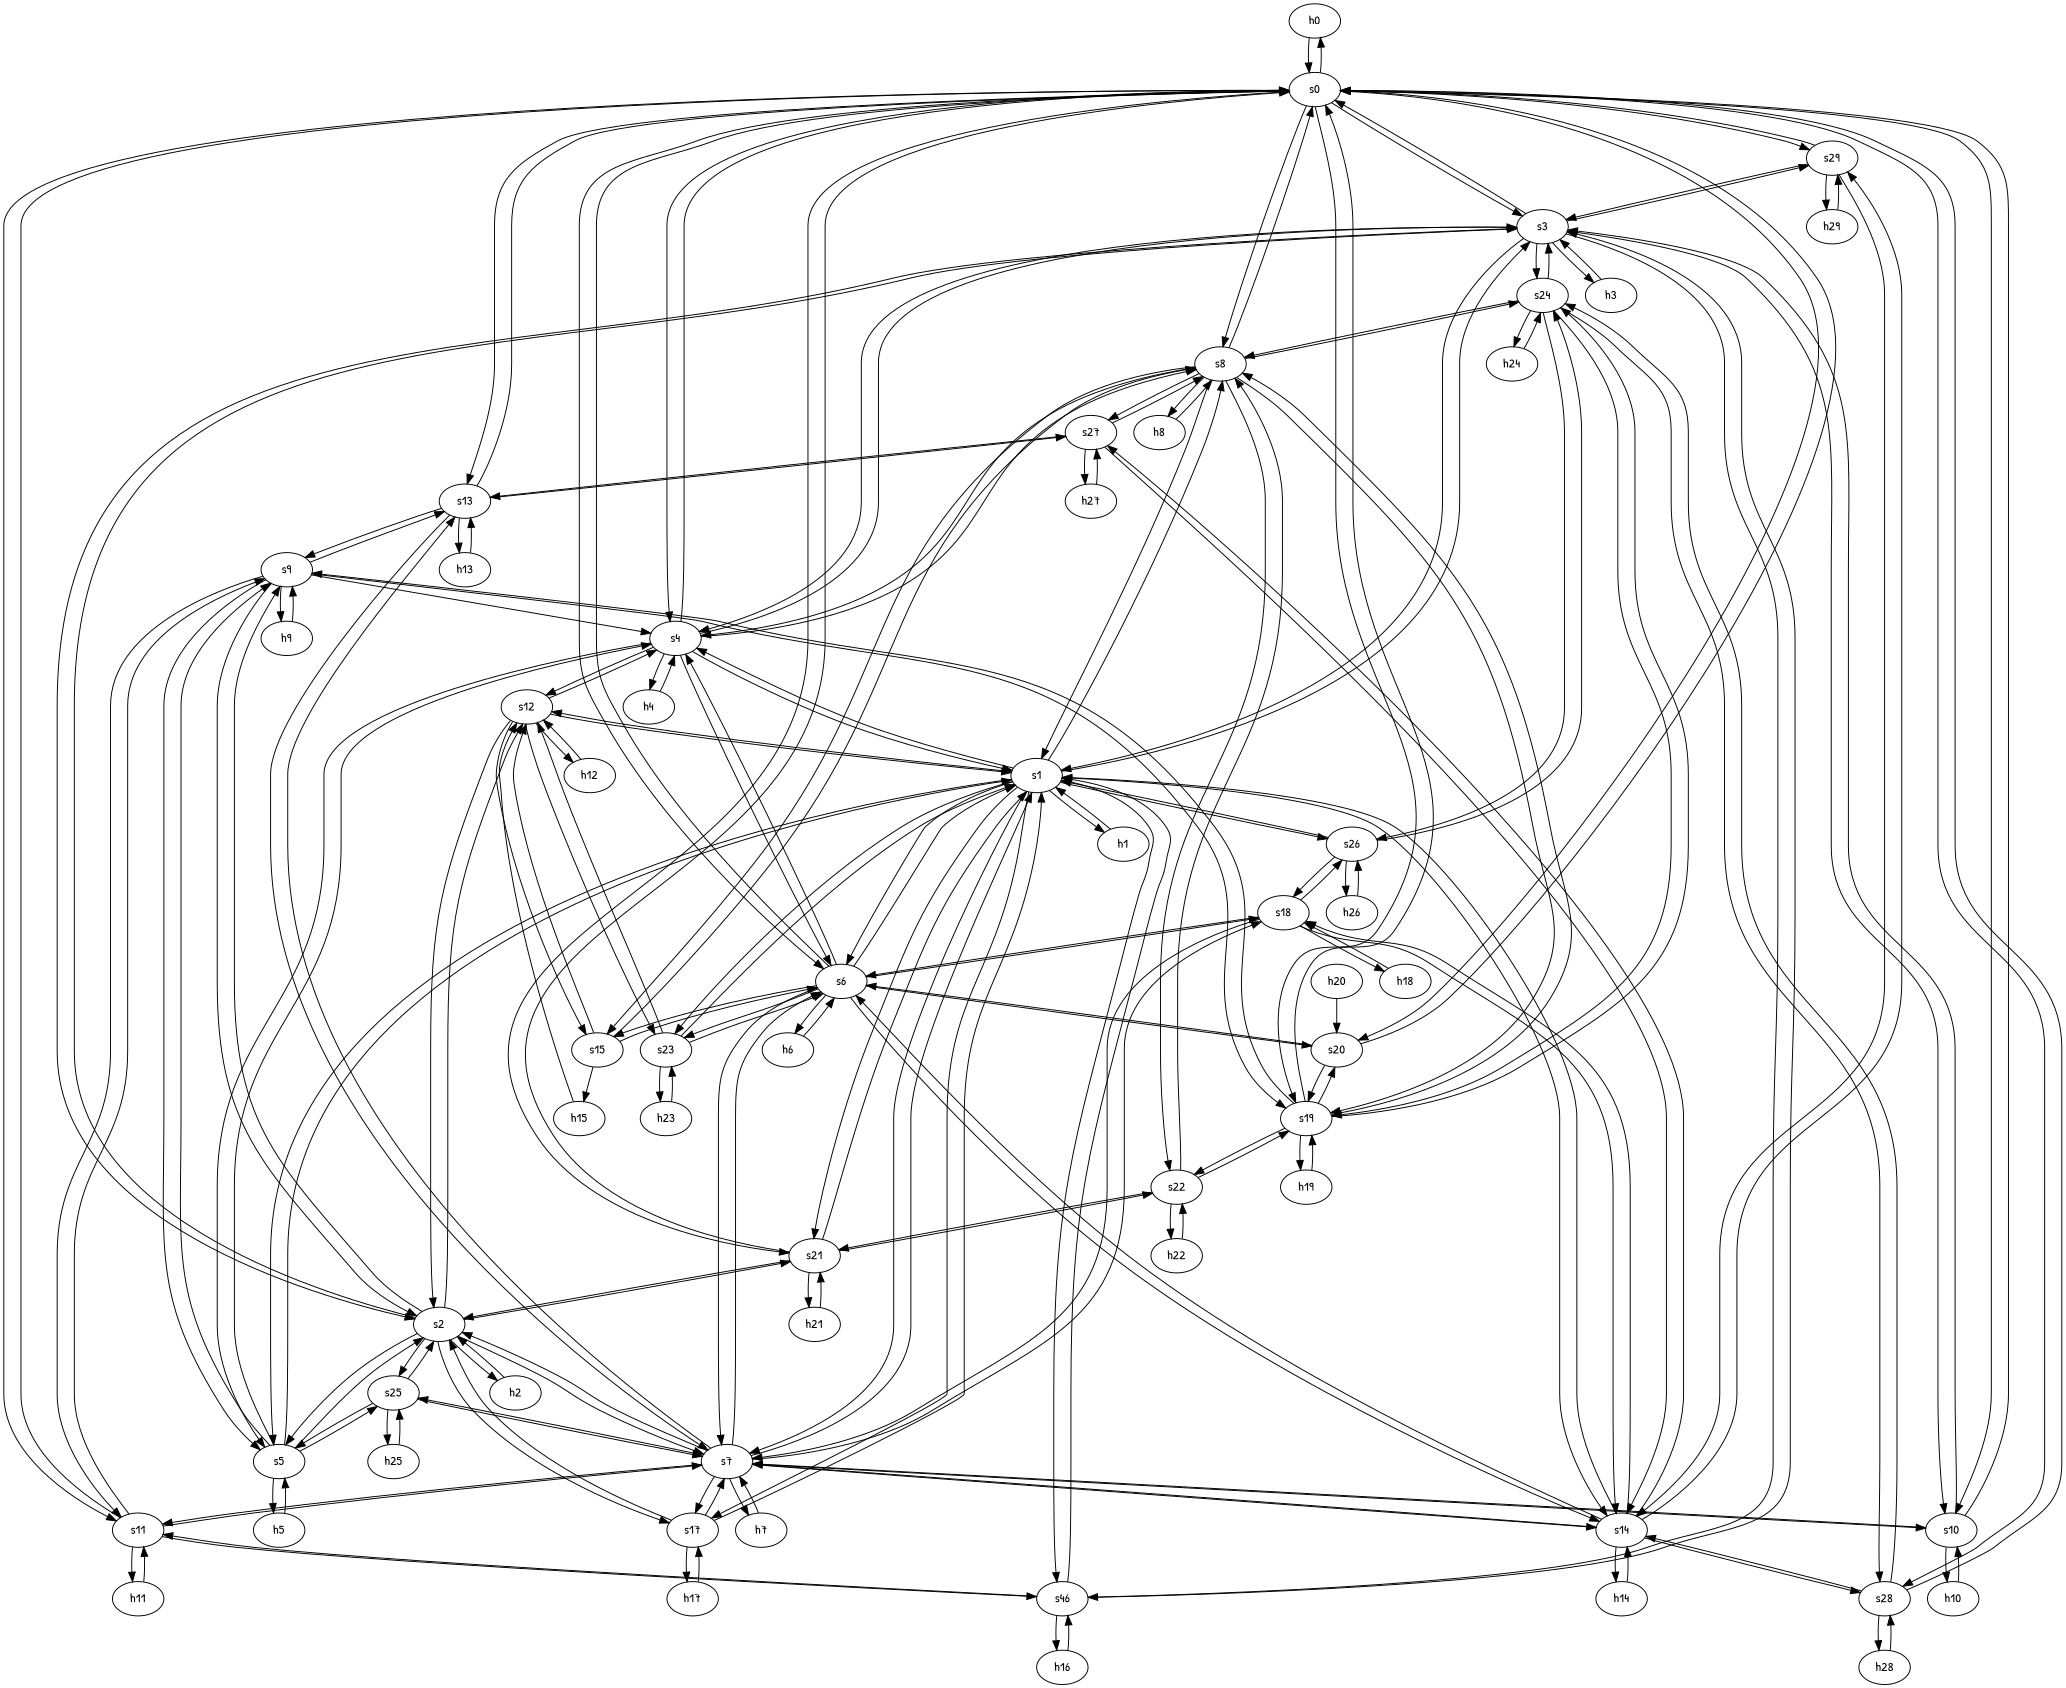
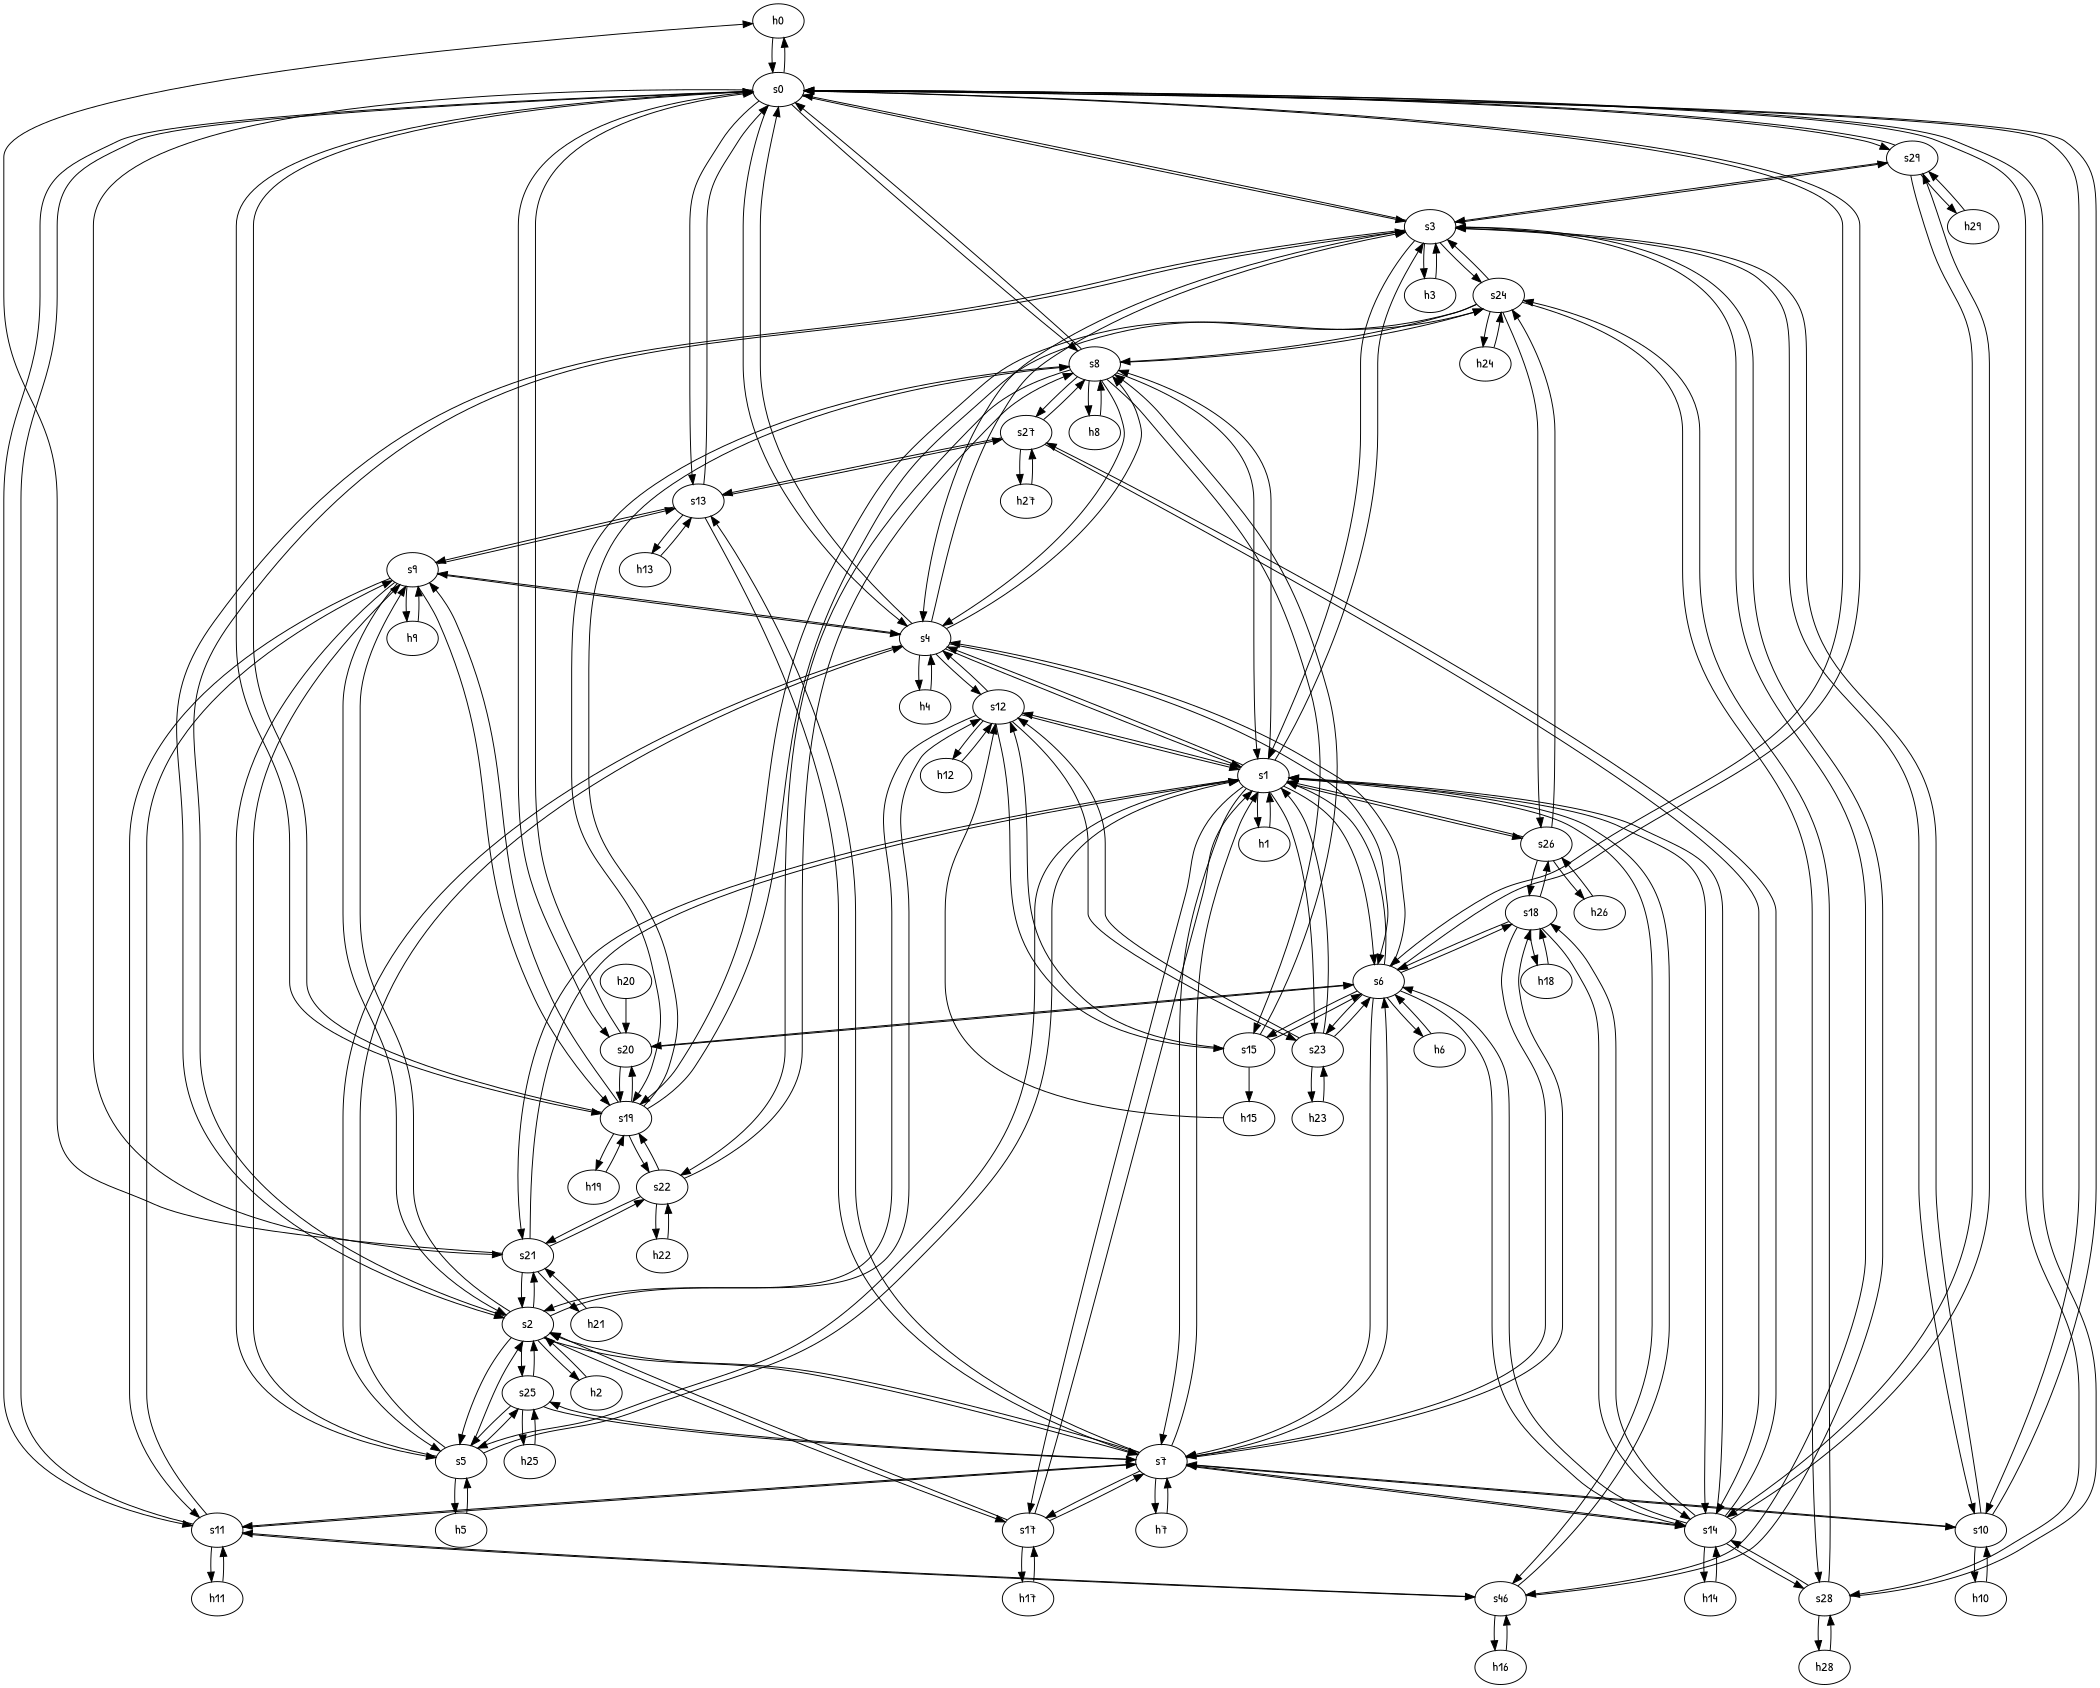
none -> (674, 604)
(825, 630) -> (57, 500)
